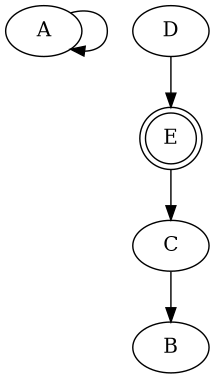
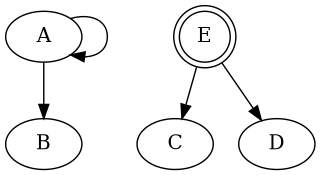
(171, 75) -> (238, 86)
(171, 290) -> (44, 83)
